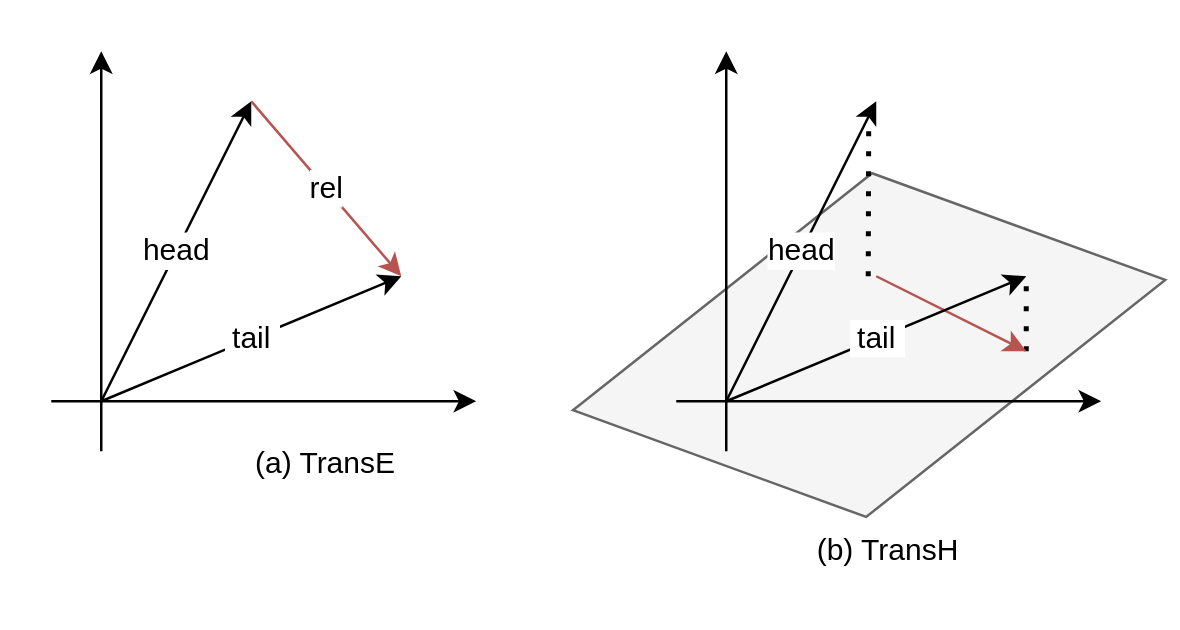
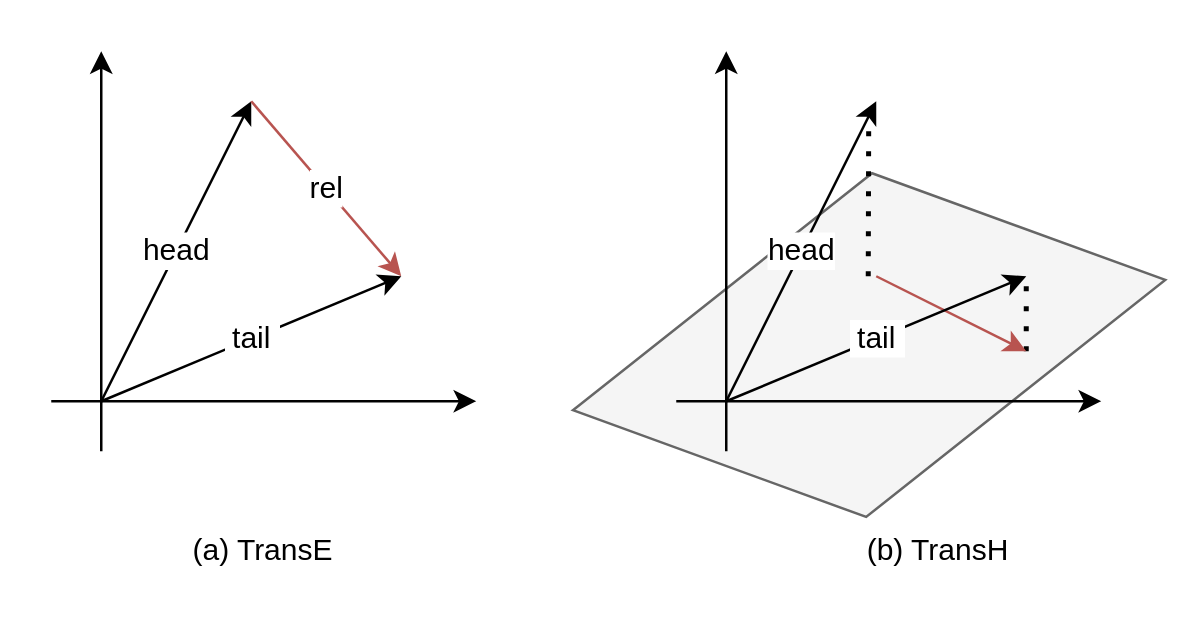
(326, 464) -> (264, 551)
(889, 551) -> (939, 551)
